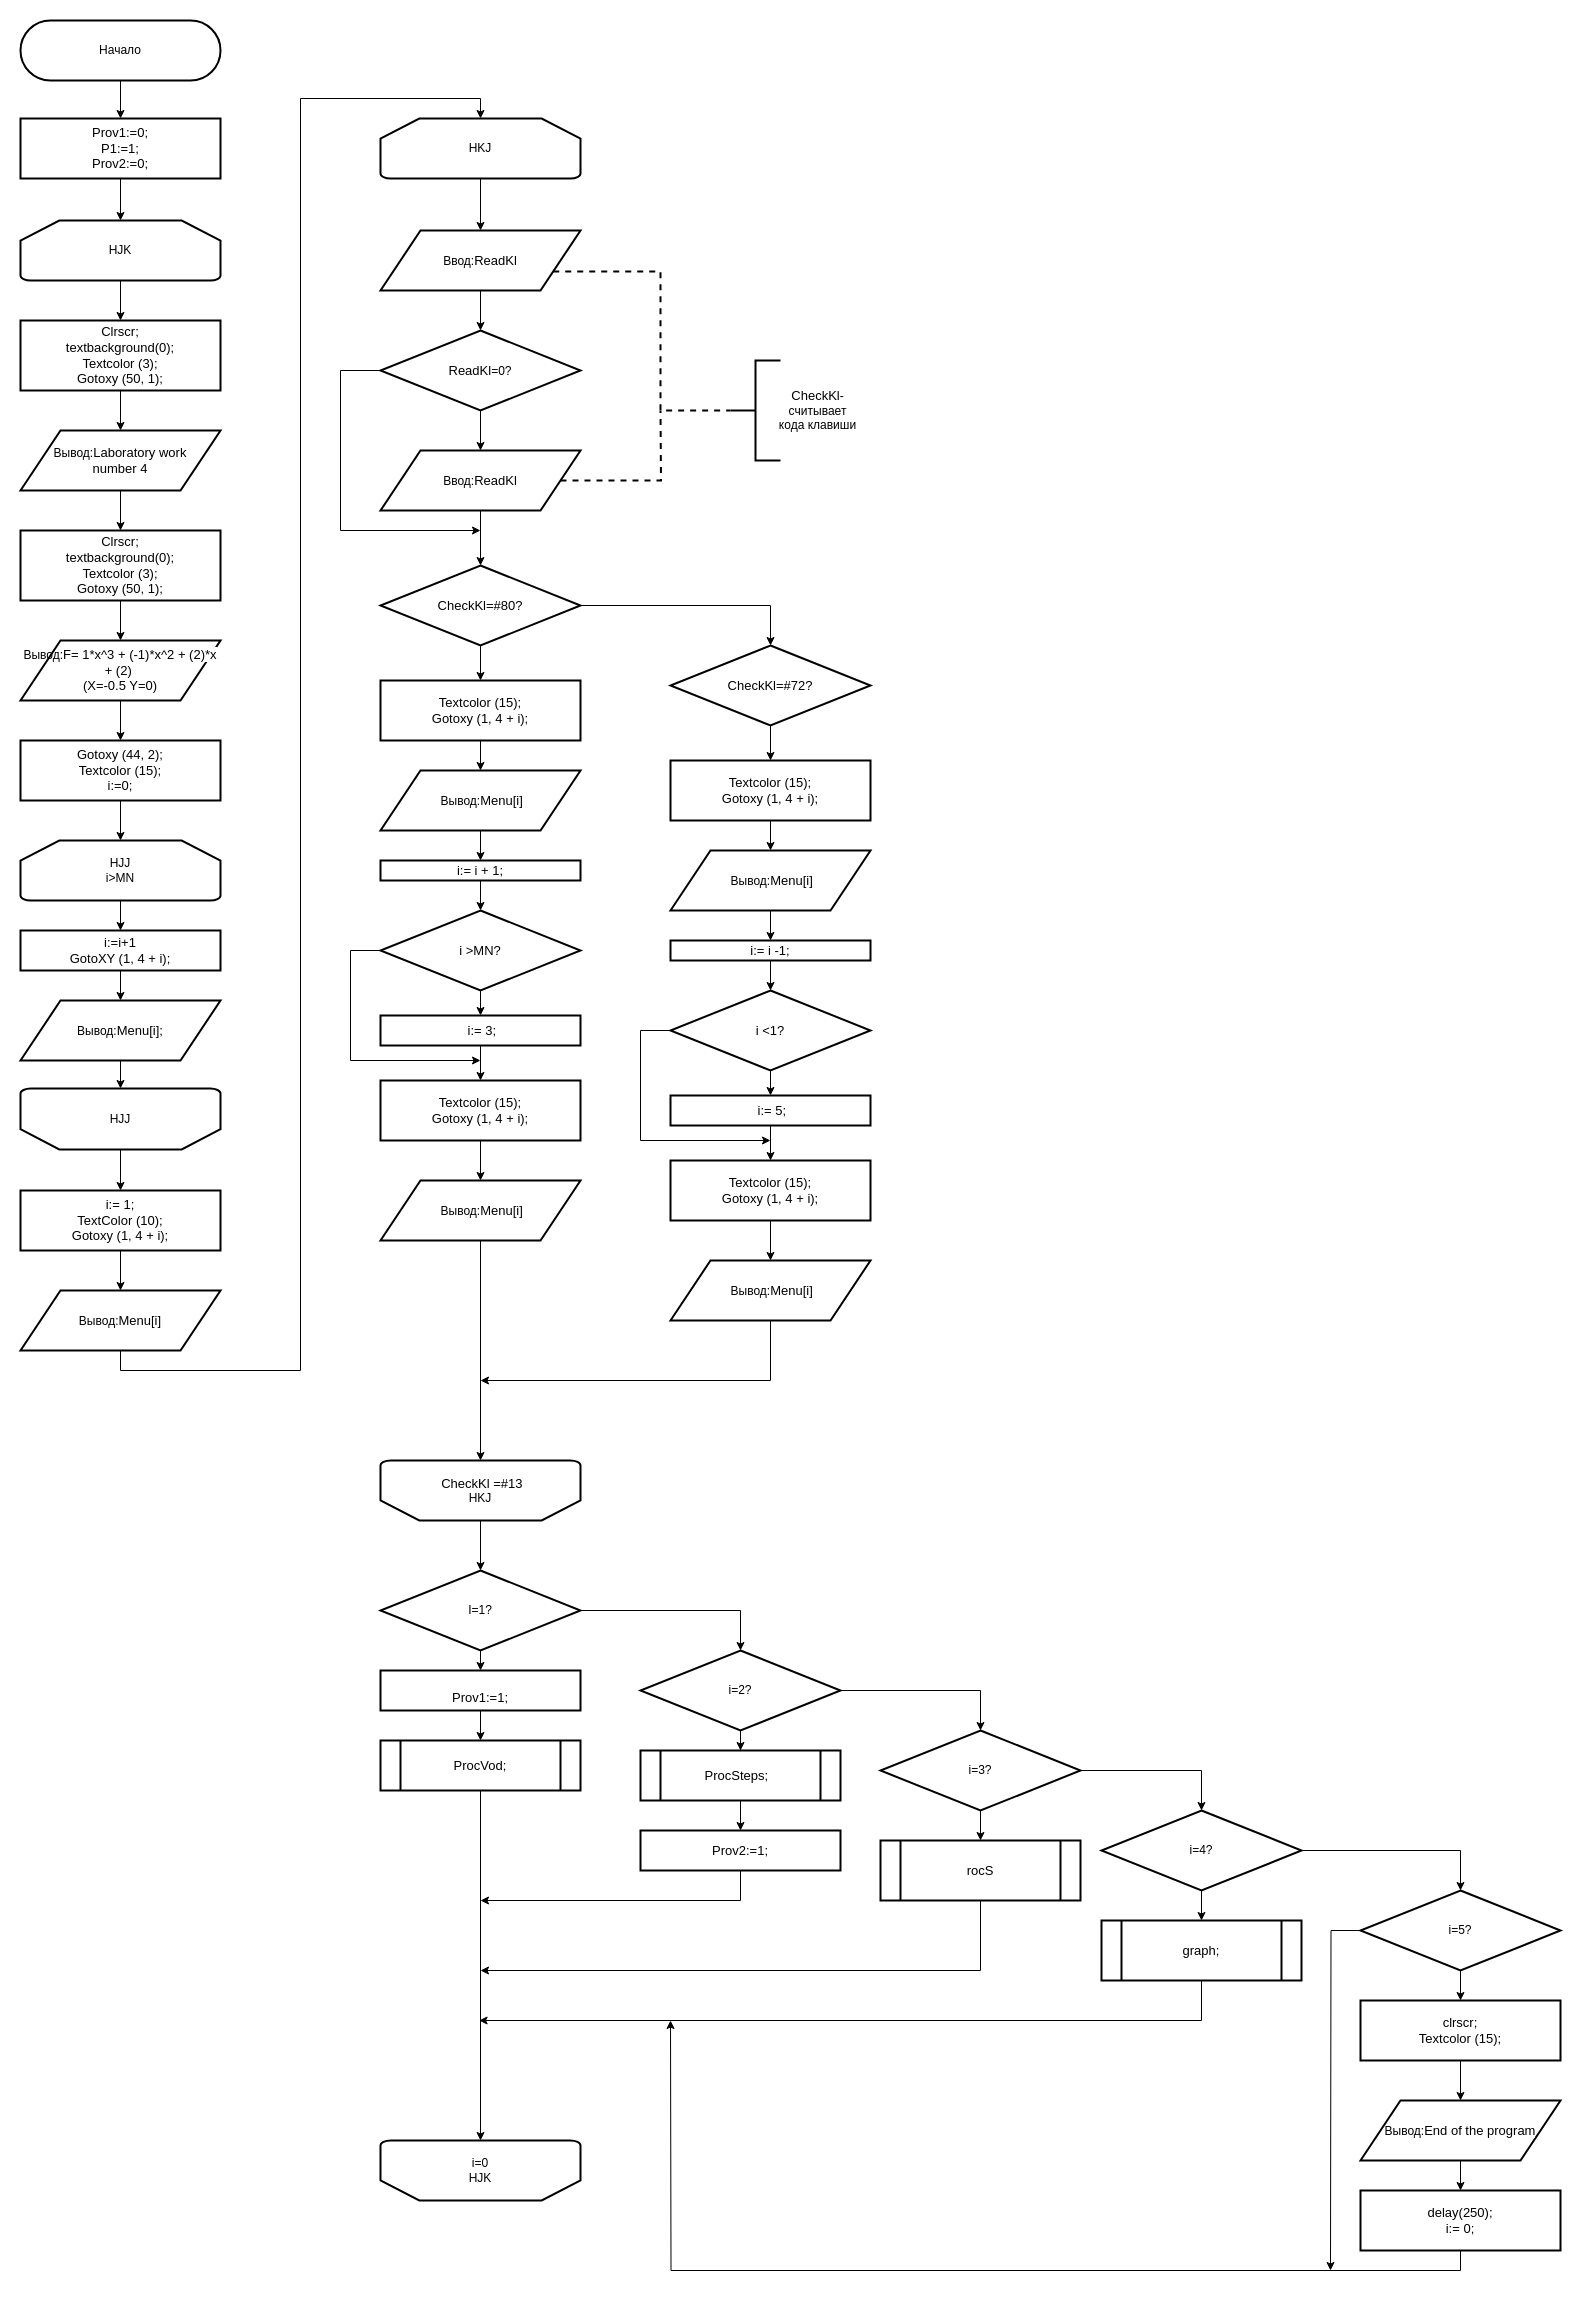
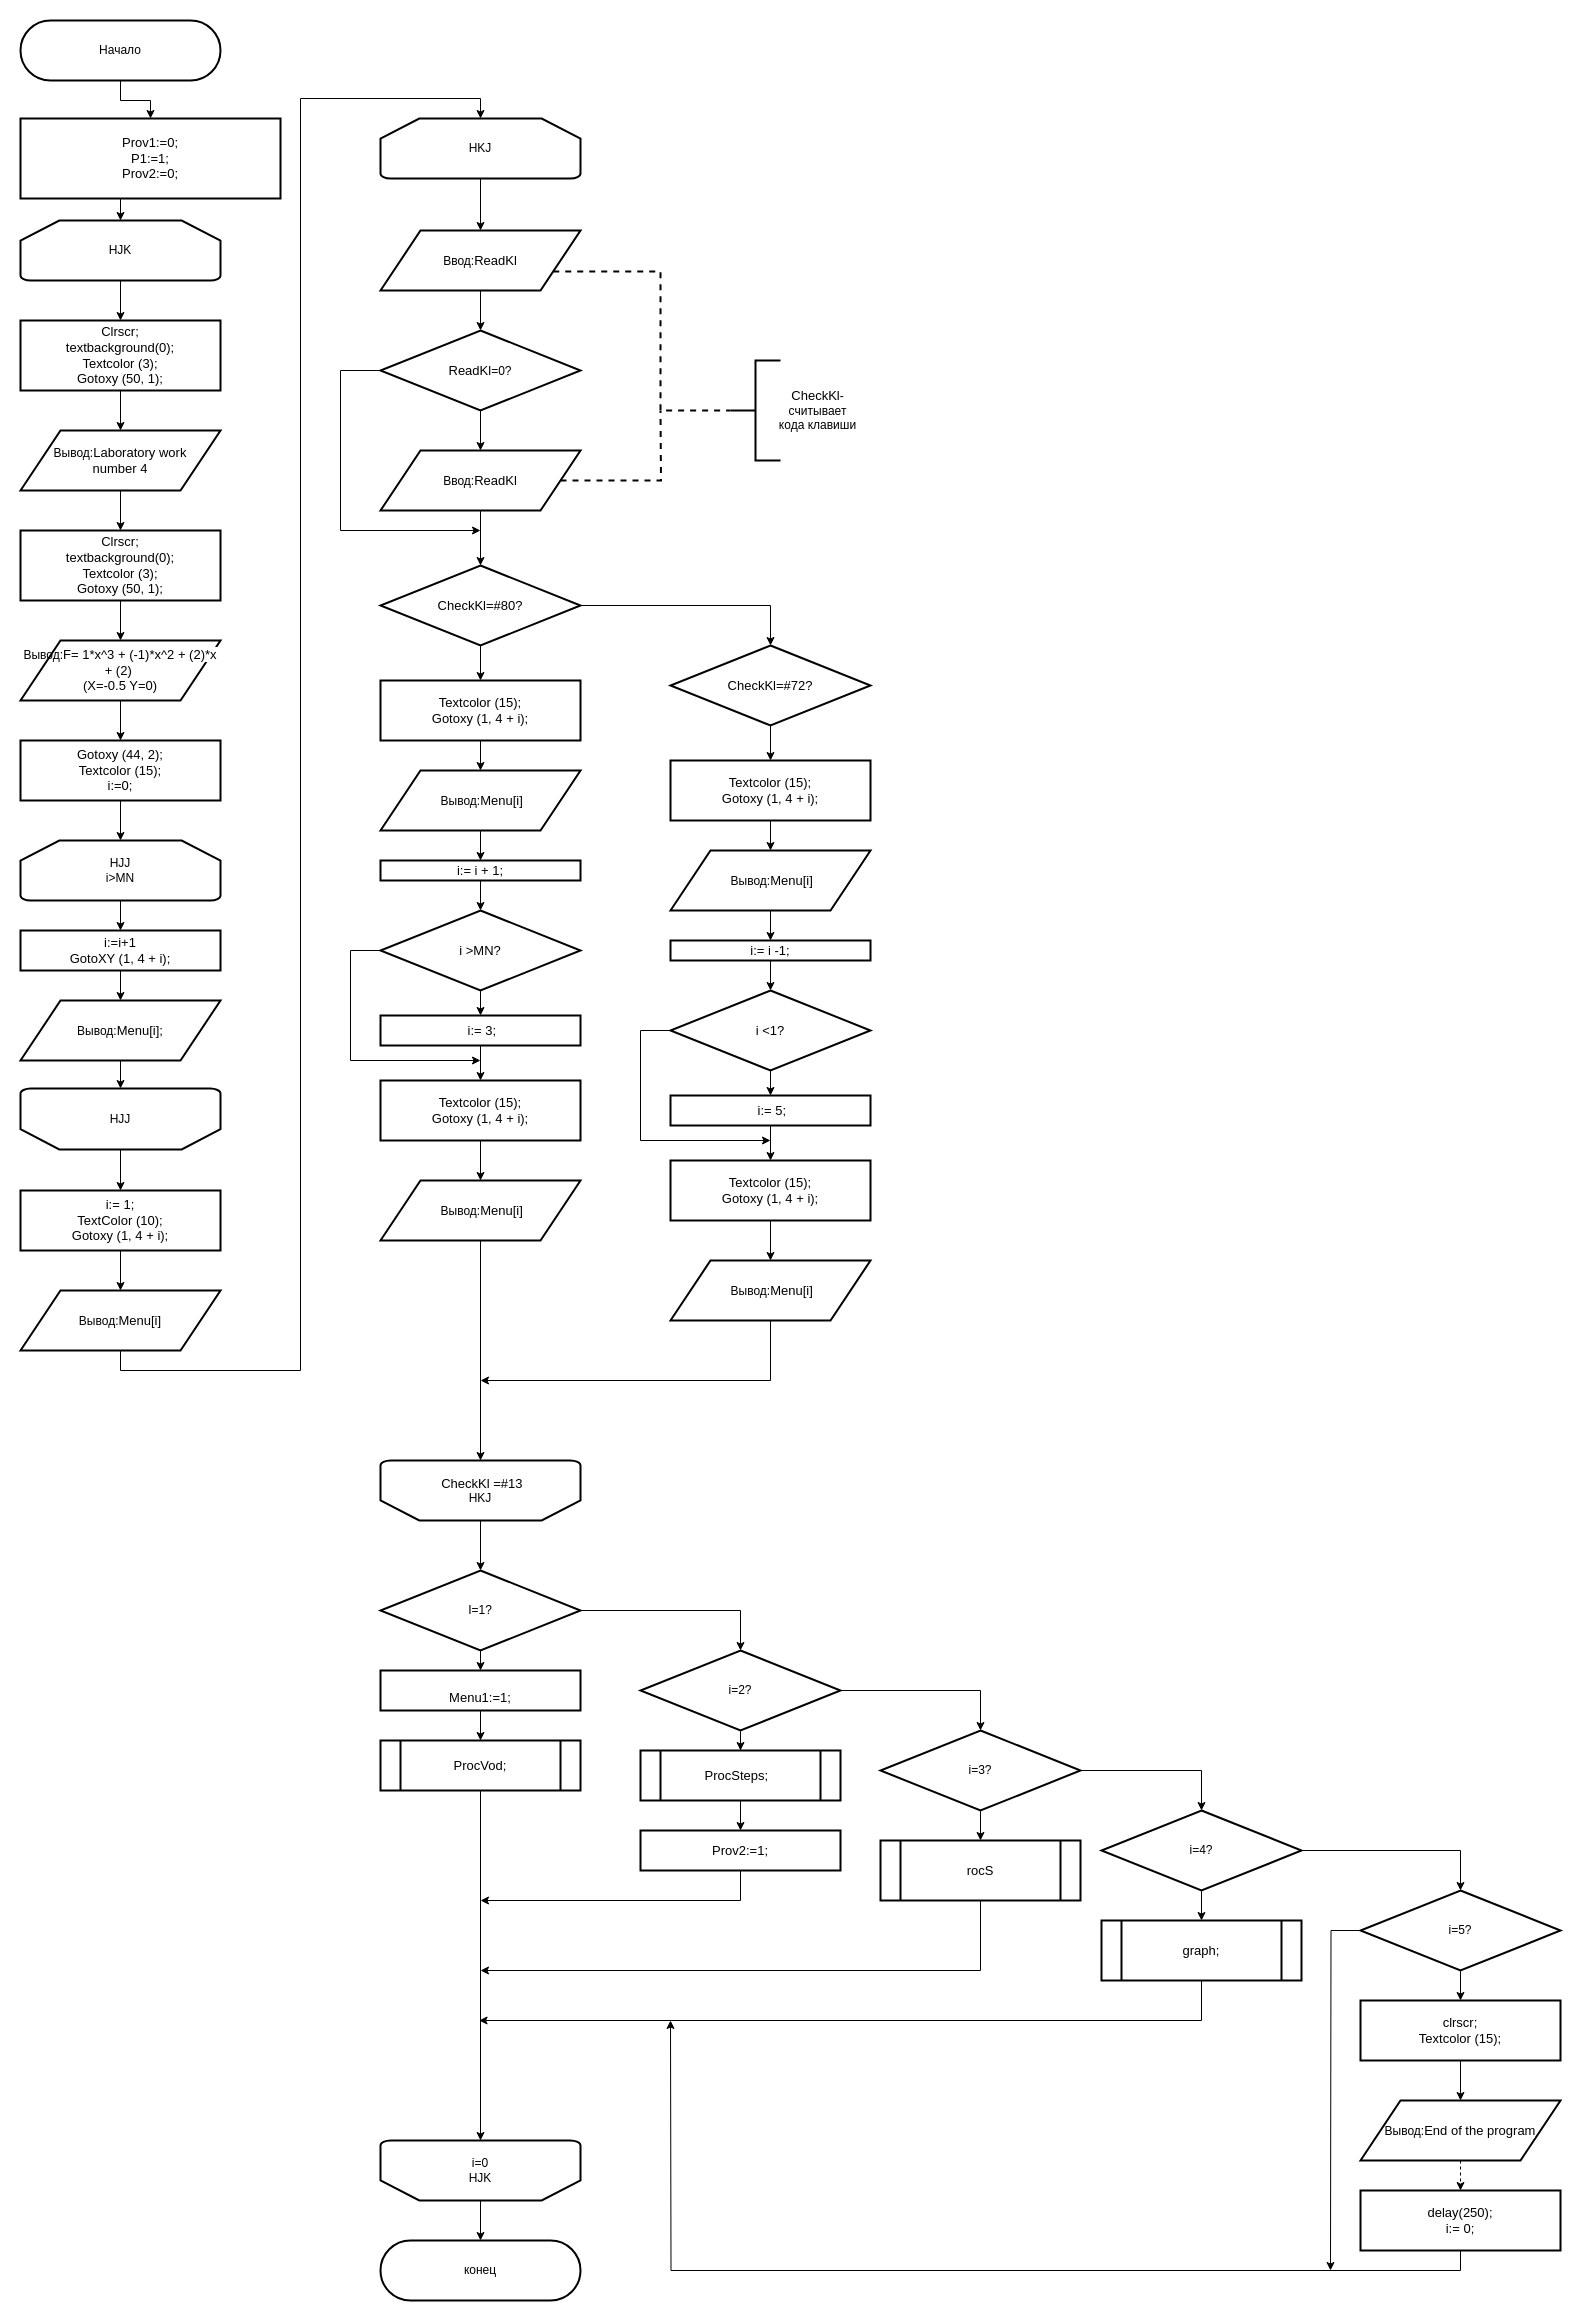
(121, 149) -> (151, 159)
(481, 1691) -> (481, 1691)
(1461, 2173) -> (1461, 2173)
none -> (481, 2217)
none -> (481, 2271)
